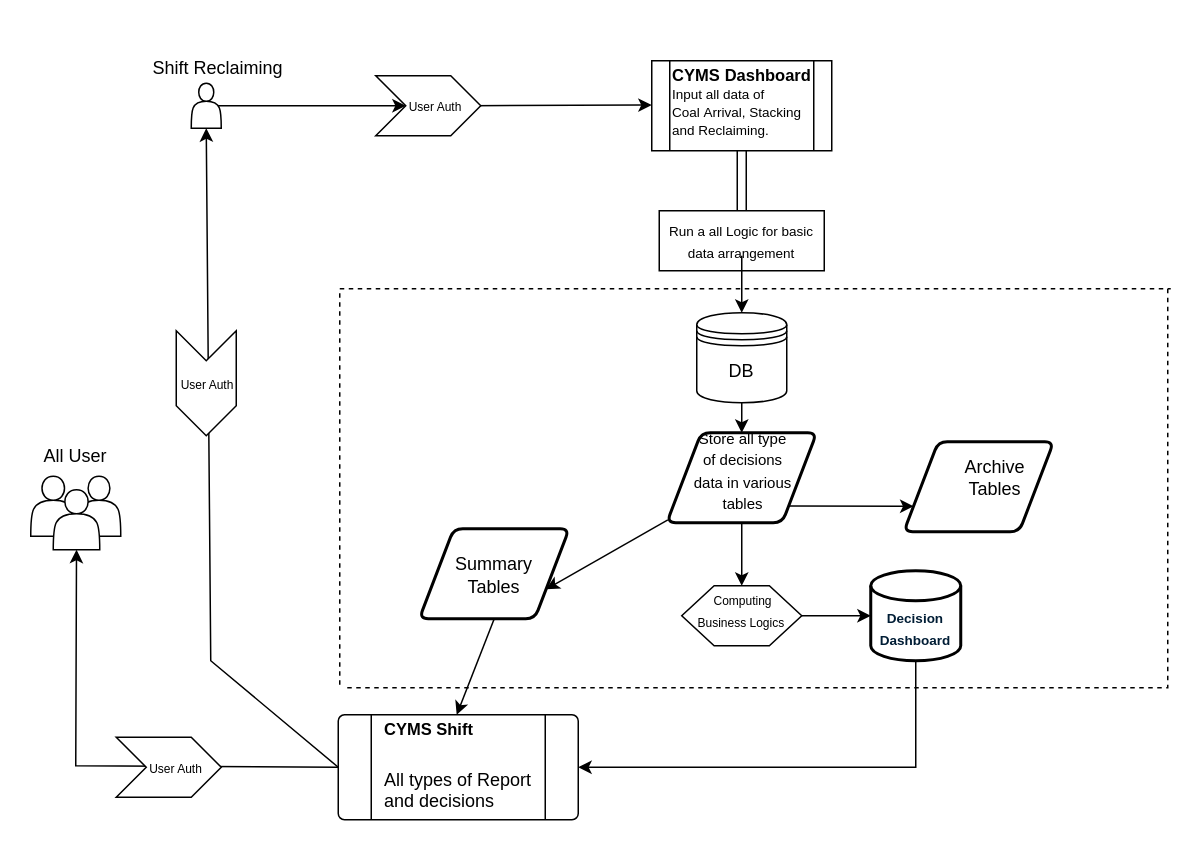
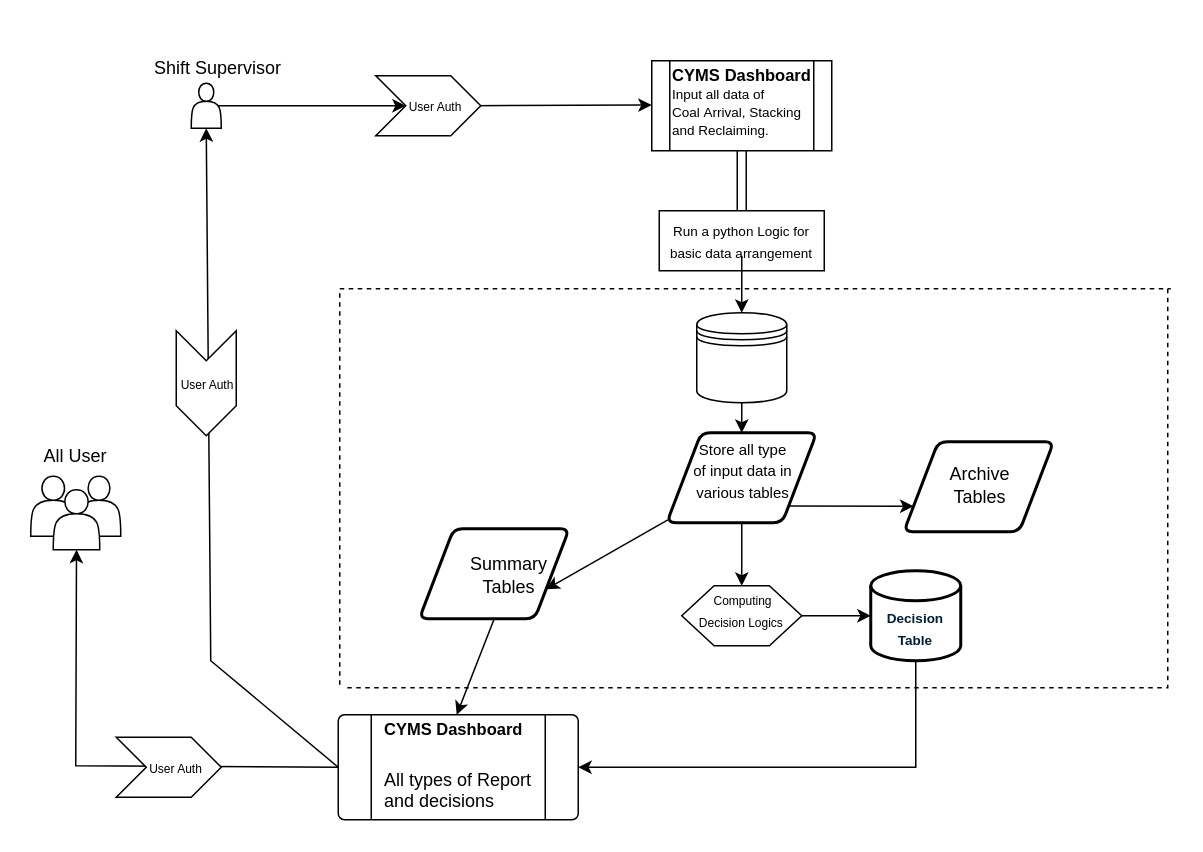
(218, 68) -> (218, 68)
(742, 241) -> (742, 241)
(742, 371) -> none
(743, 470) -> (743, 470)
(995, 478) -> (980, 485)
(494, 575) -> (509, 575)
(743, 610) -> (743, 610)
(916, 628) -> (916, 628)
(467, 735) -> (467, 735)
